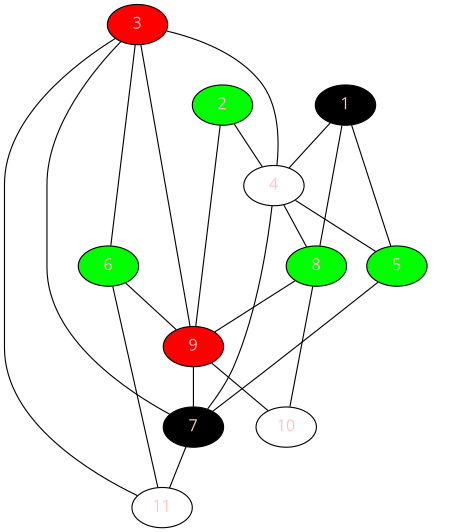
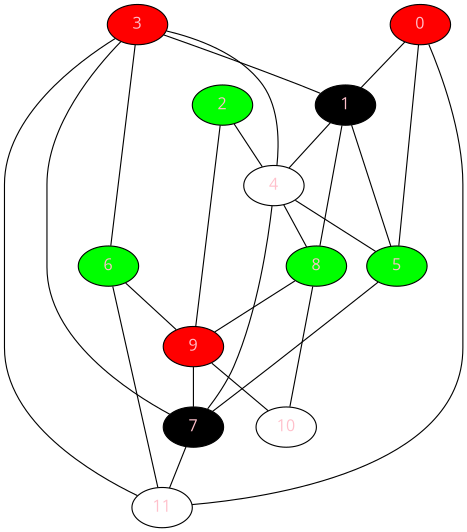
none -> (420, 25)
(165, 186) -> (262, 71)
